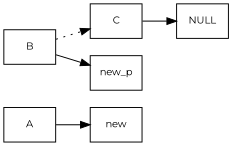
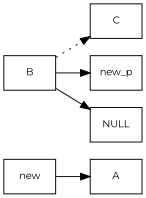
(155, 21) -> (69, 96)
(68, 125) -> (68, 177)
